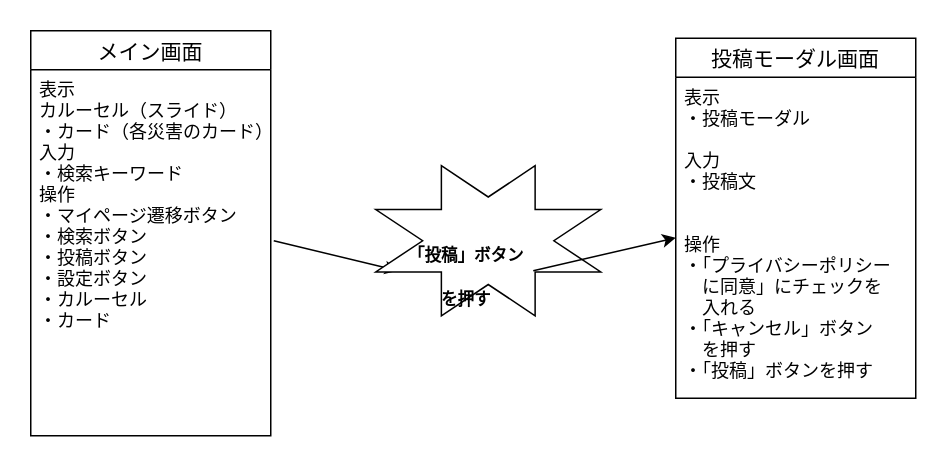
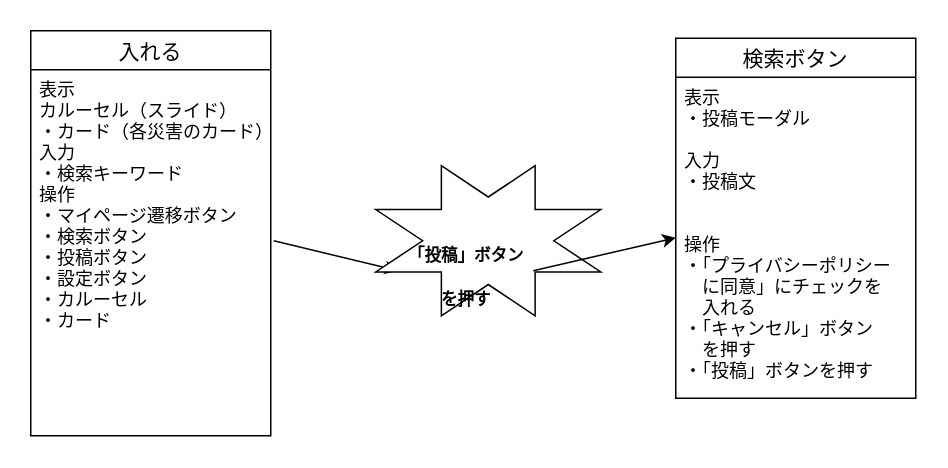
(150, 52) -> (150, 52)
(795, 59) -> (795, 59)
